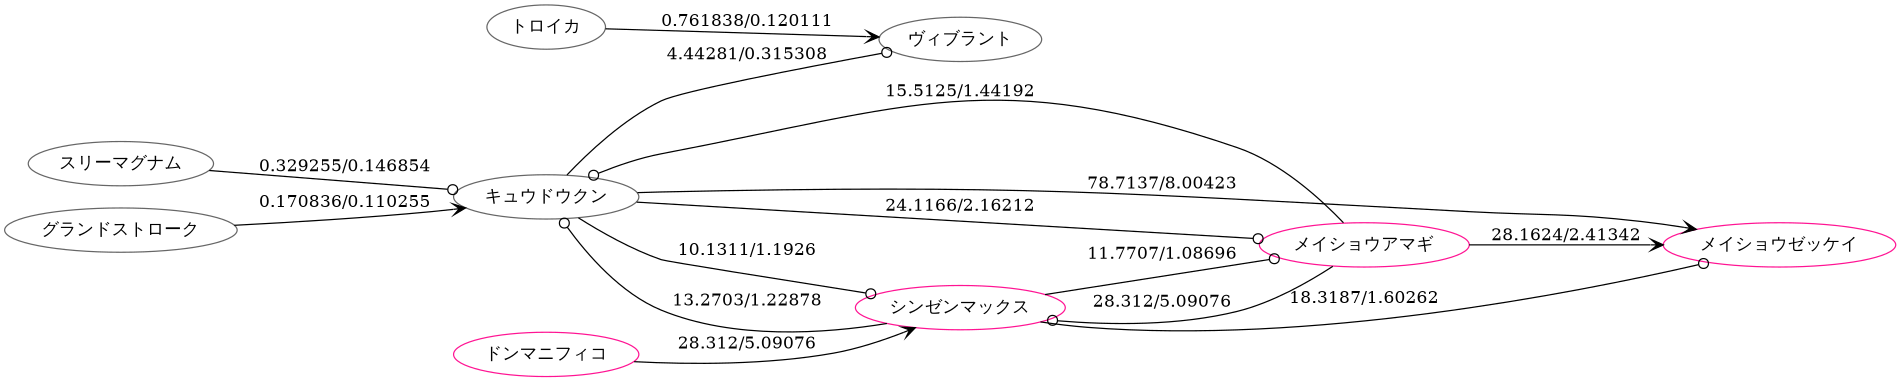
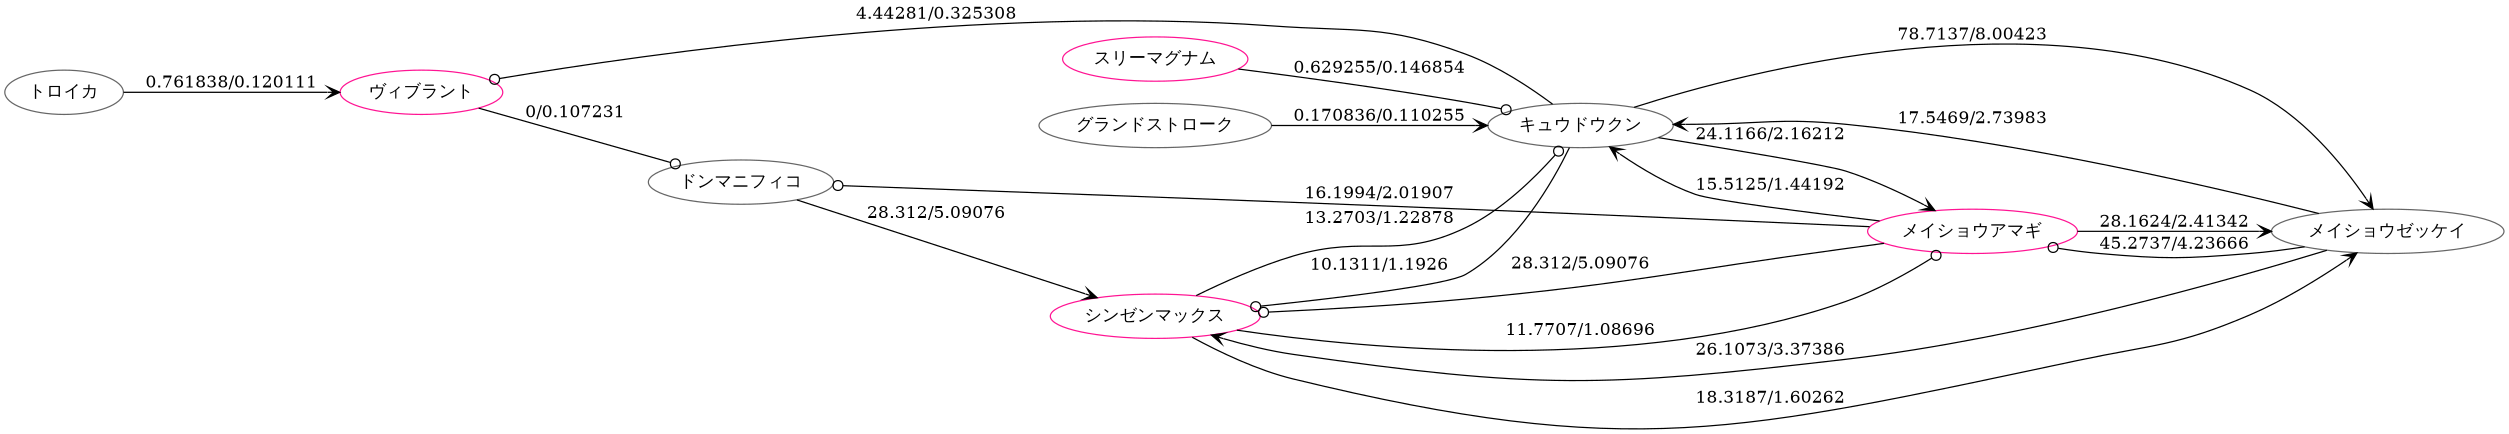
(960, 39) -> (421, 92)
(747, 55) -> (937, 14)
(982, 101) -> (1745, 204)
none -> (574, 135)
none -> (2005, 146)
(121, 164) -> (1155, 59)
(345, 167) -> (1379, 68)
none -> (1356, 205)
(945, 220) -> (1794, 160)
(1780, 245) -> (2388, 231)
none -> (2181, 258)
(1372, 320) -> (1776, 419)
(546, 354) -> (741, 182)
none -> (1780, 367)
